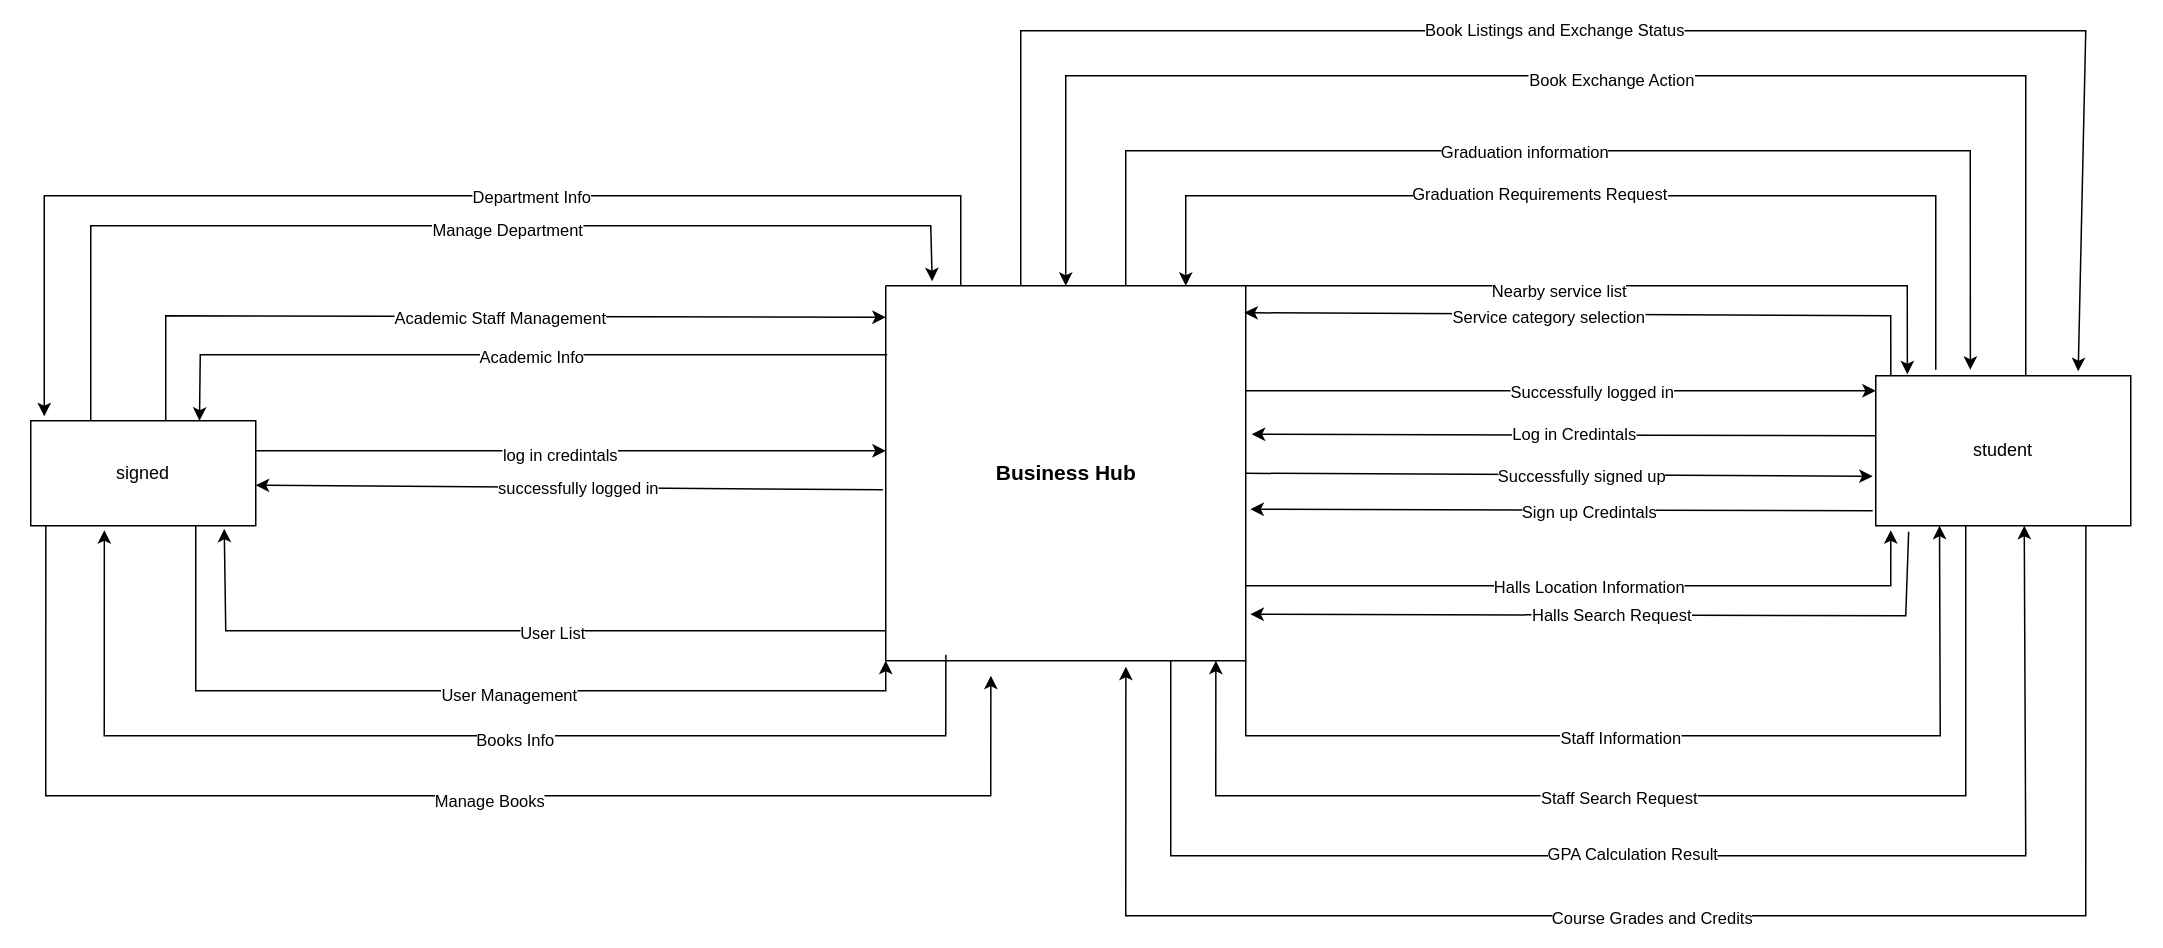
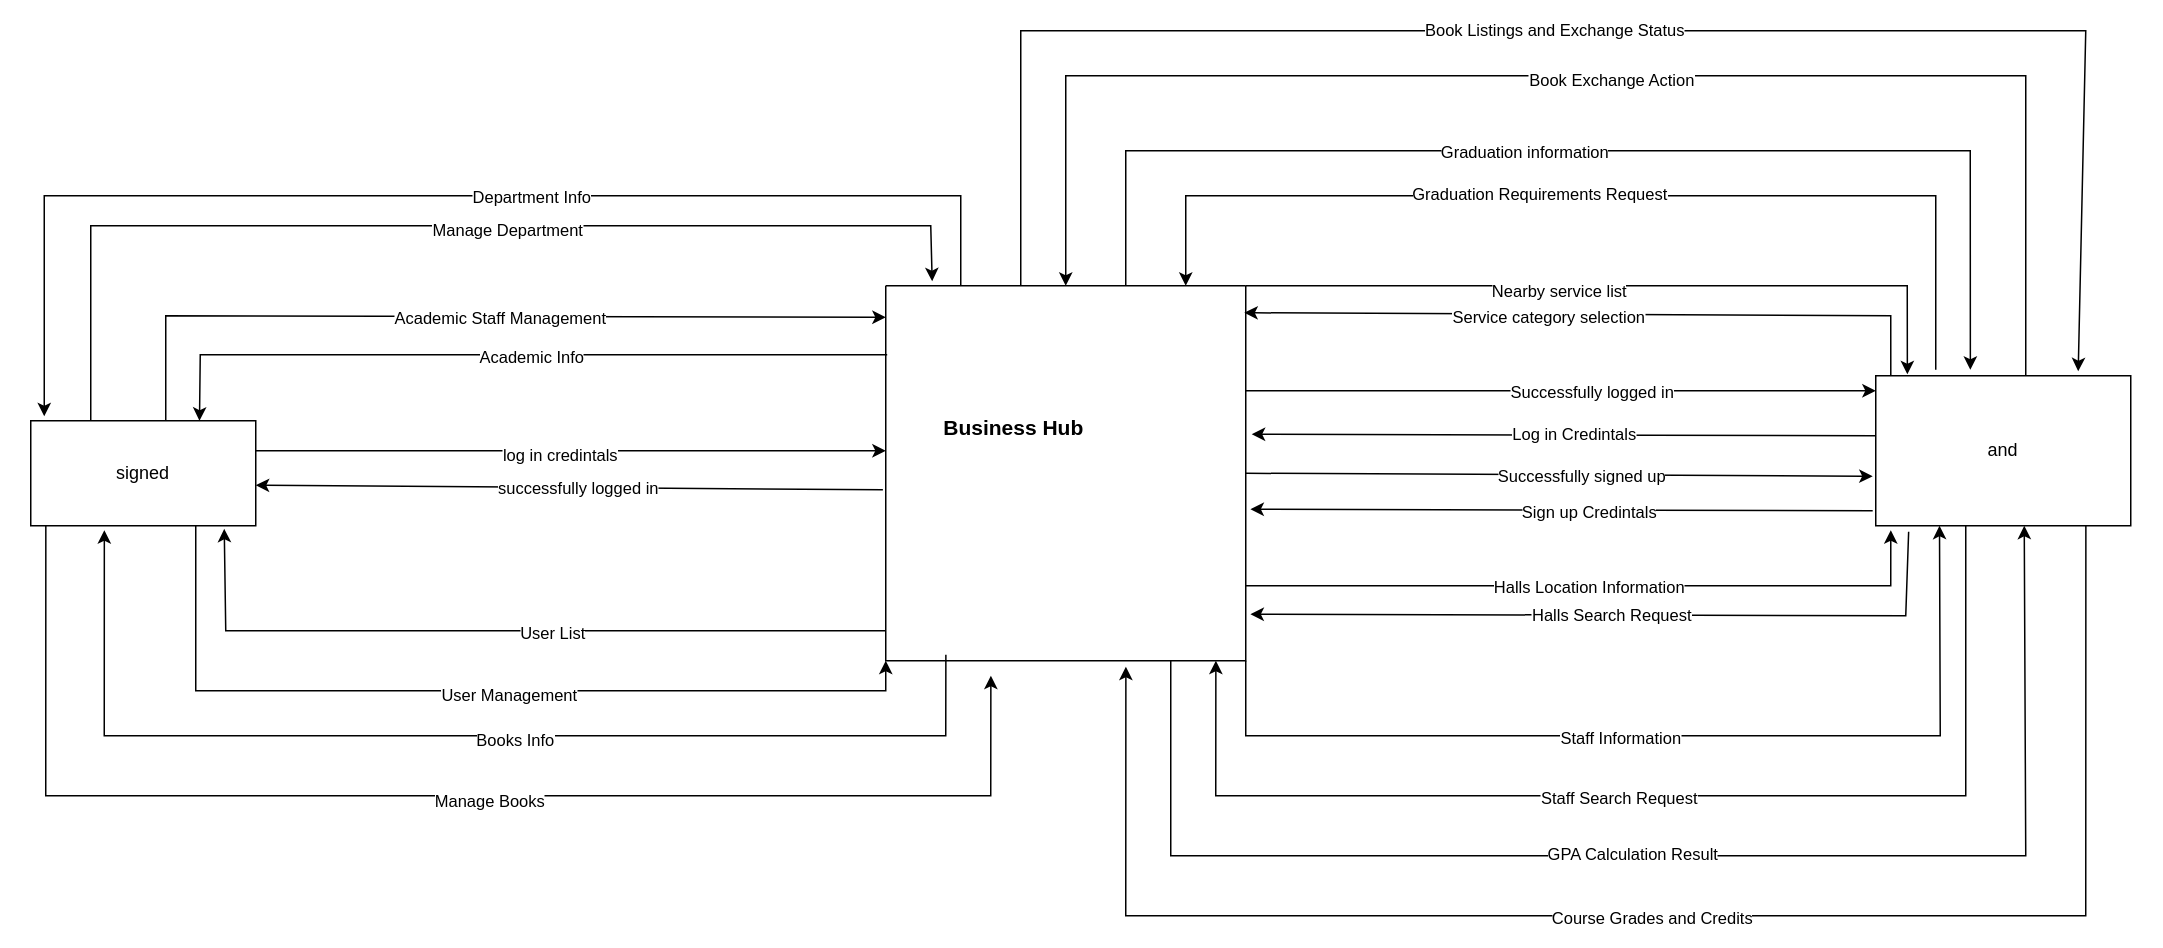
(2003, 451) -> (2003, 451)
(1066, 473) -> (1013, 428)
